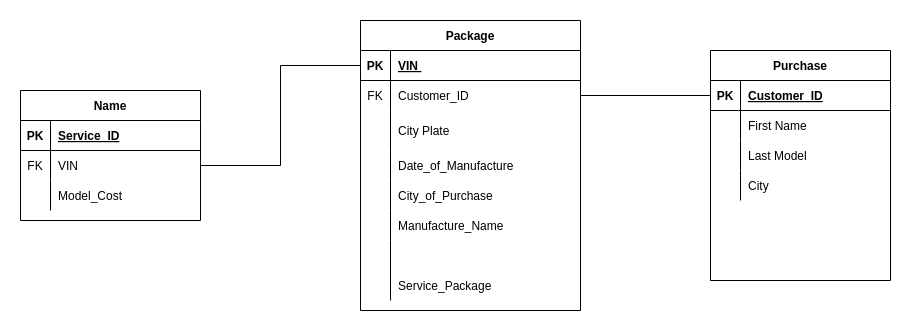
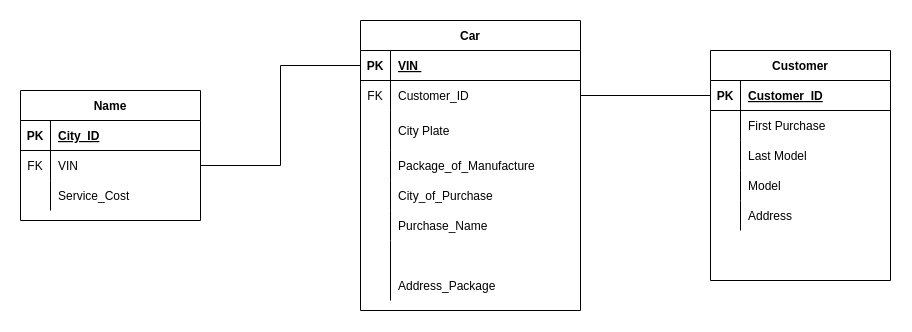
(470, 36) -> (470, 36)
(800, 66) -> (800, 66)
(778, 126) -> (792, 126)
(90, 136) -> (80, 136)
(462, 166) -> (472, 166)
(760, 186) -> (763, 186)
(90, 196) -> (97, 196)
none -> (816, 216)
(452, 226) -> (442, 226)
(447, 286) -> (448, 286)
